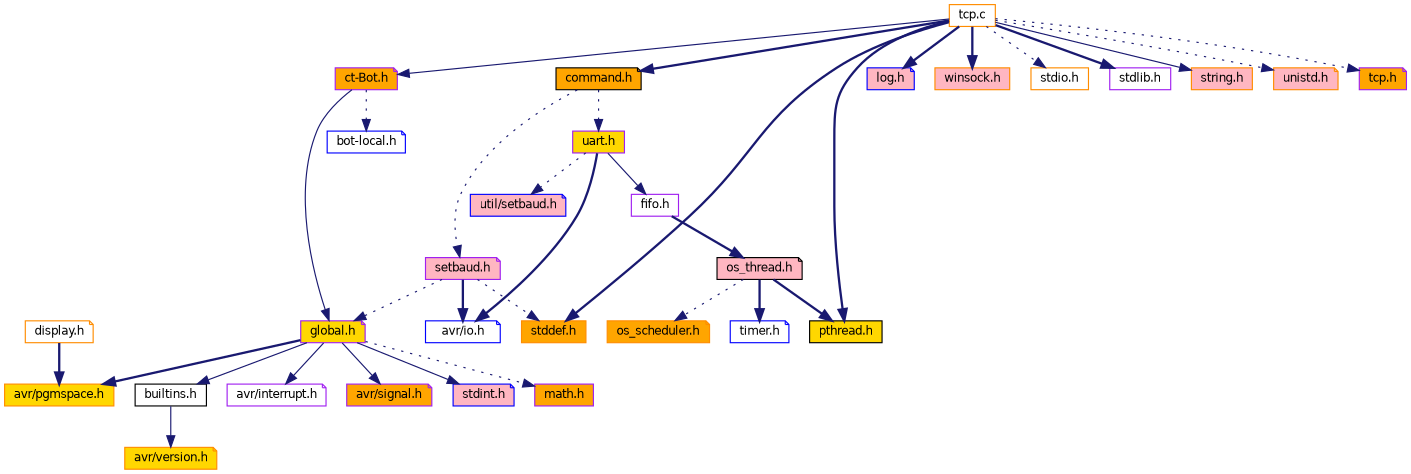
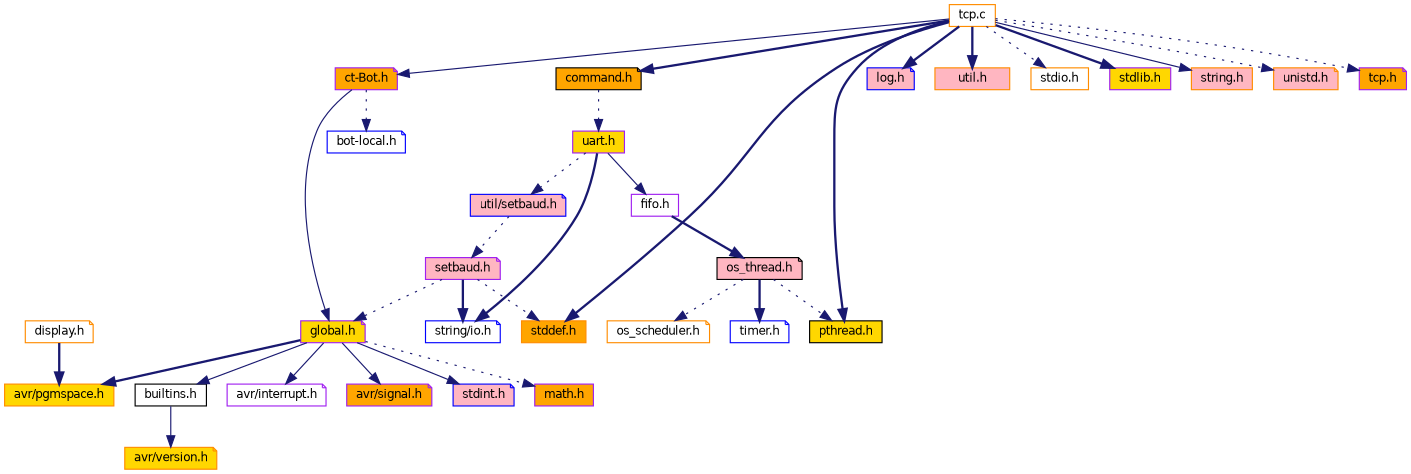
(972, 79) -> (972, 79)
(1140, 79) -> (1140, 79)
(492, 151) -> (494, 233)
(798, 297) -> (798, 297)
(463, 332) -> (463, 332)
(658, 332) -> (658, 332)
